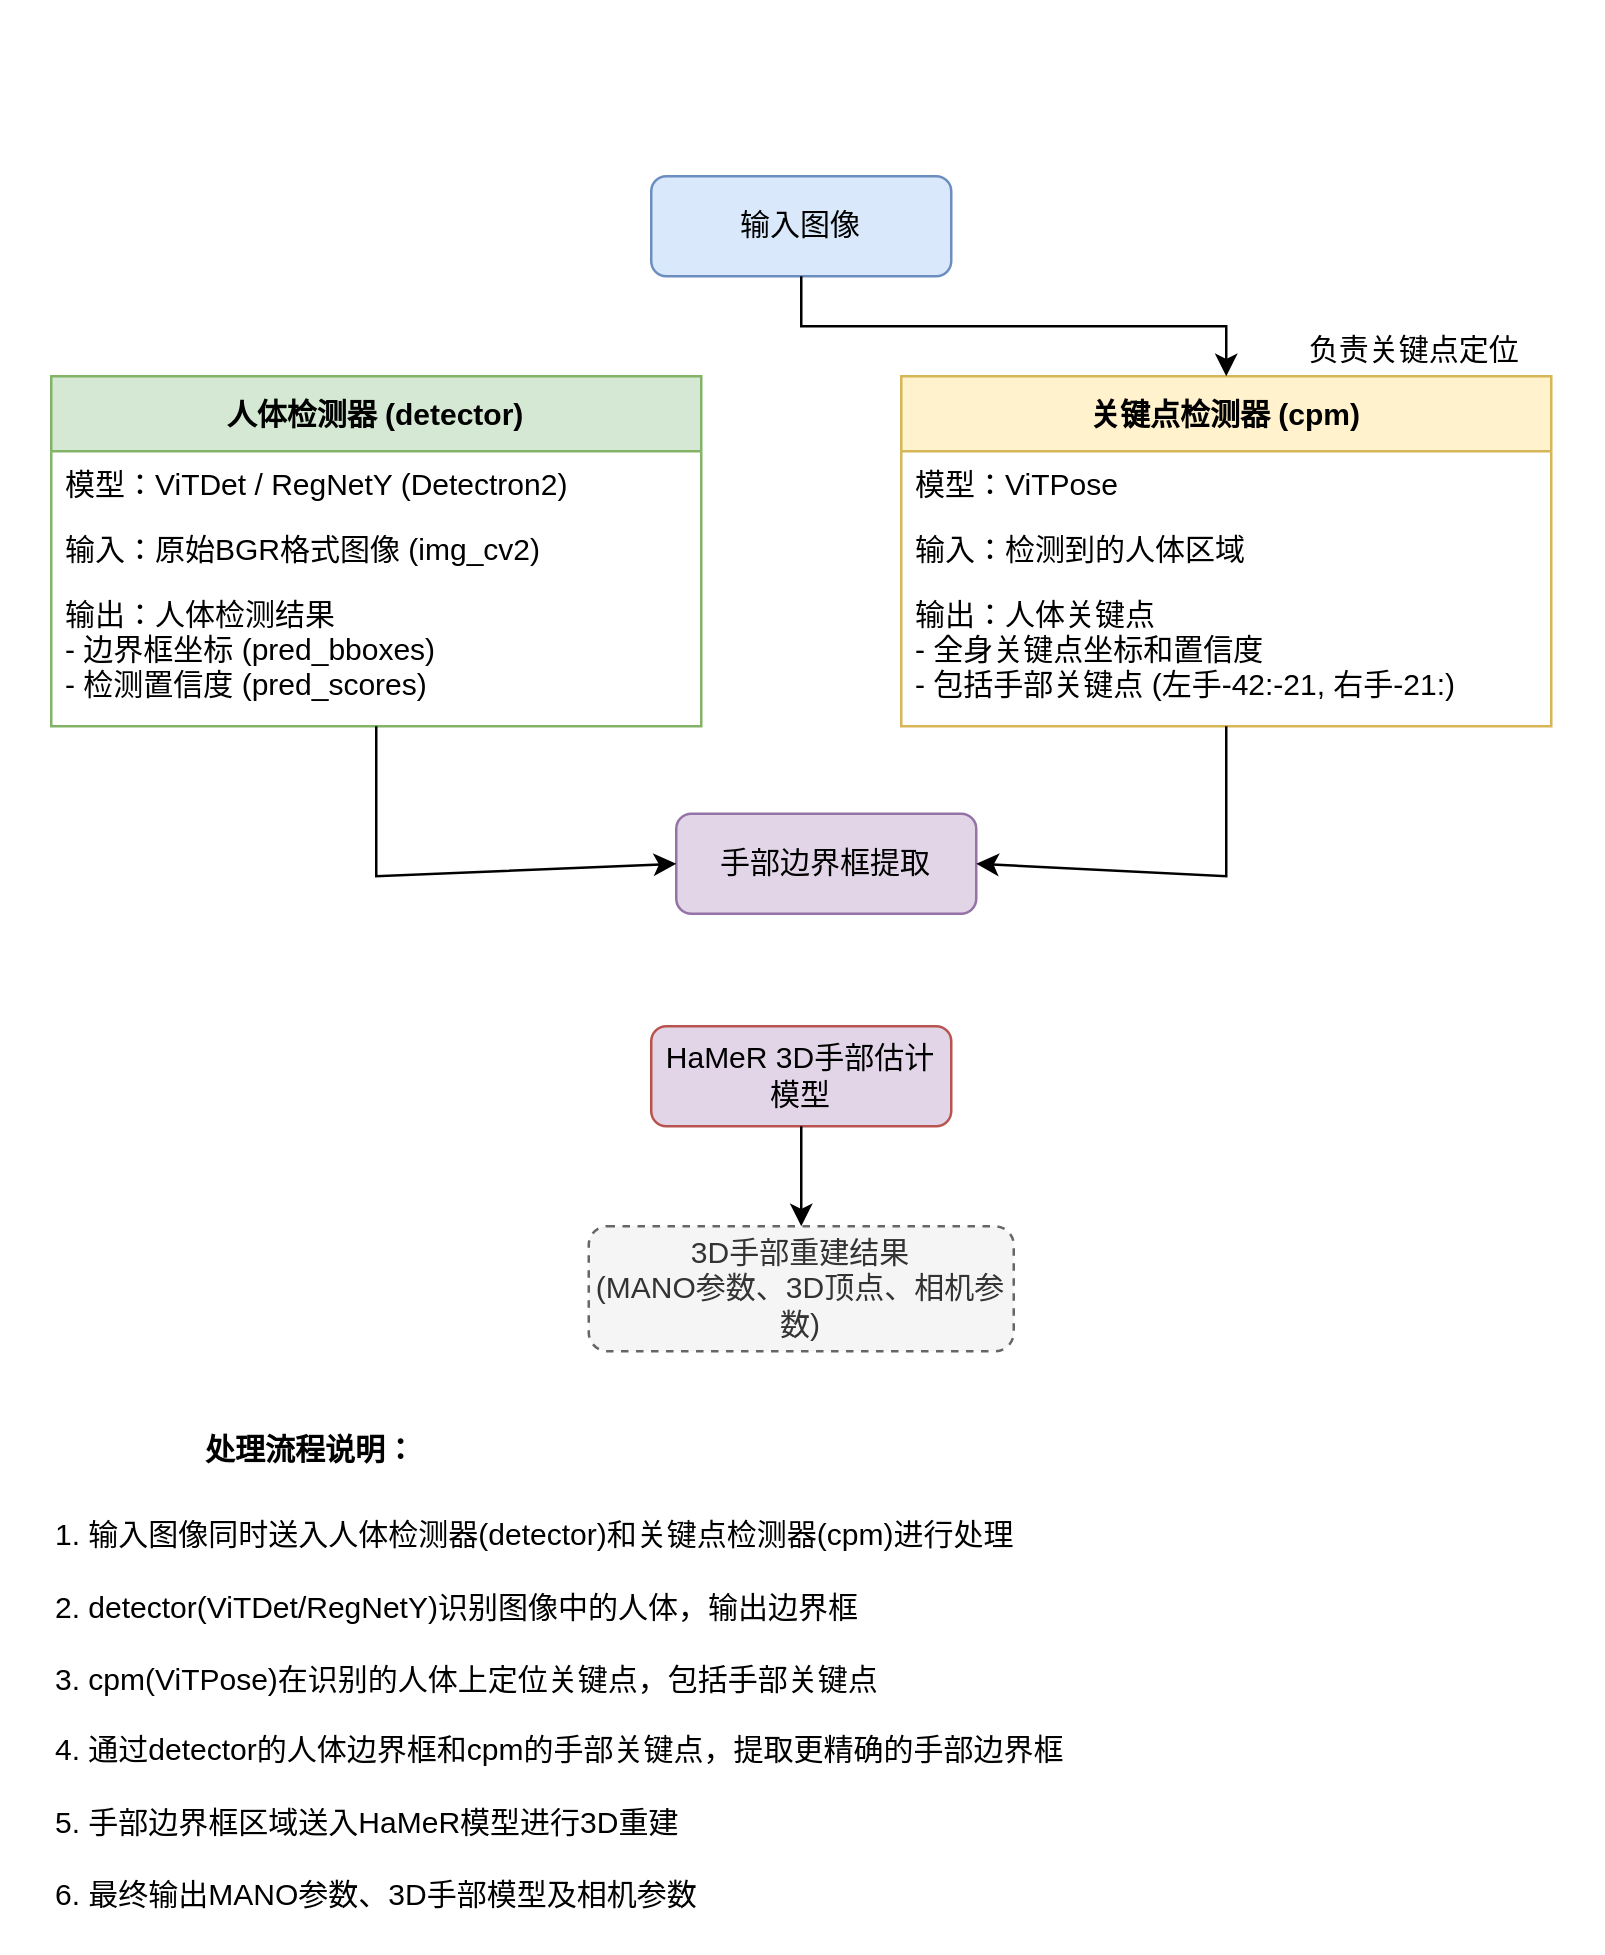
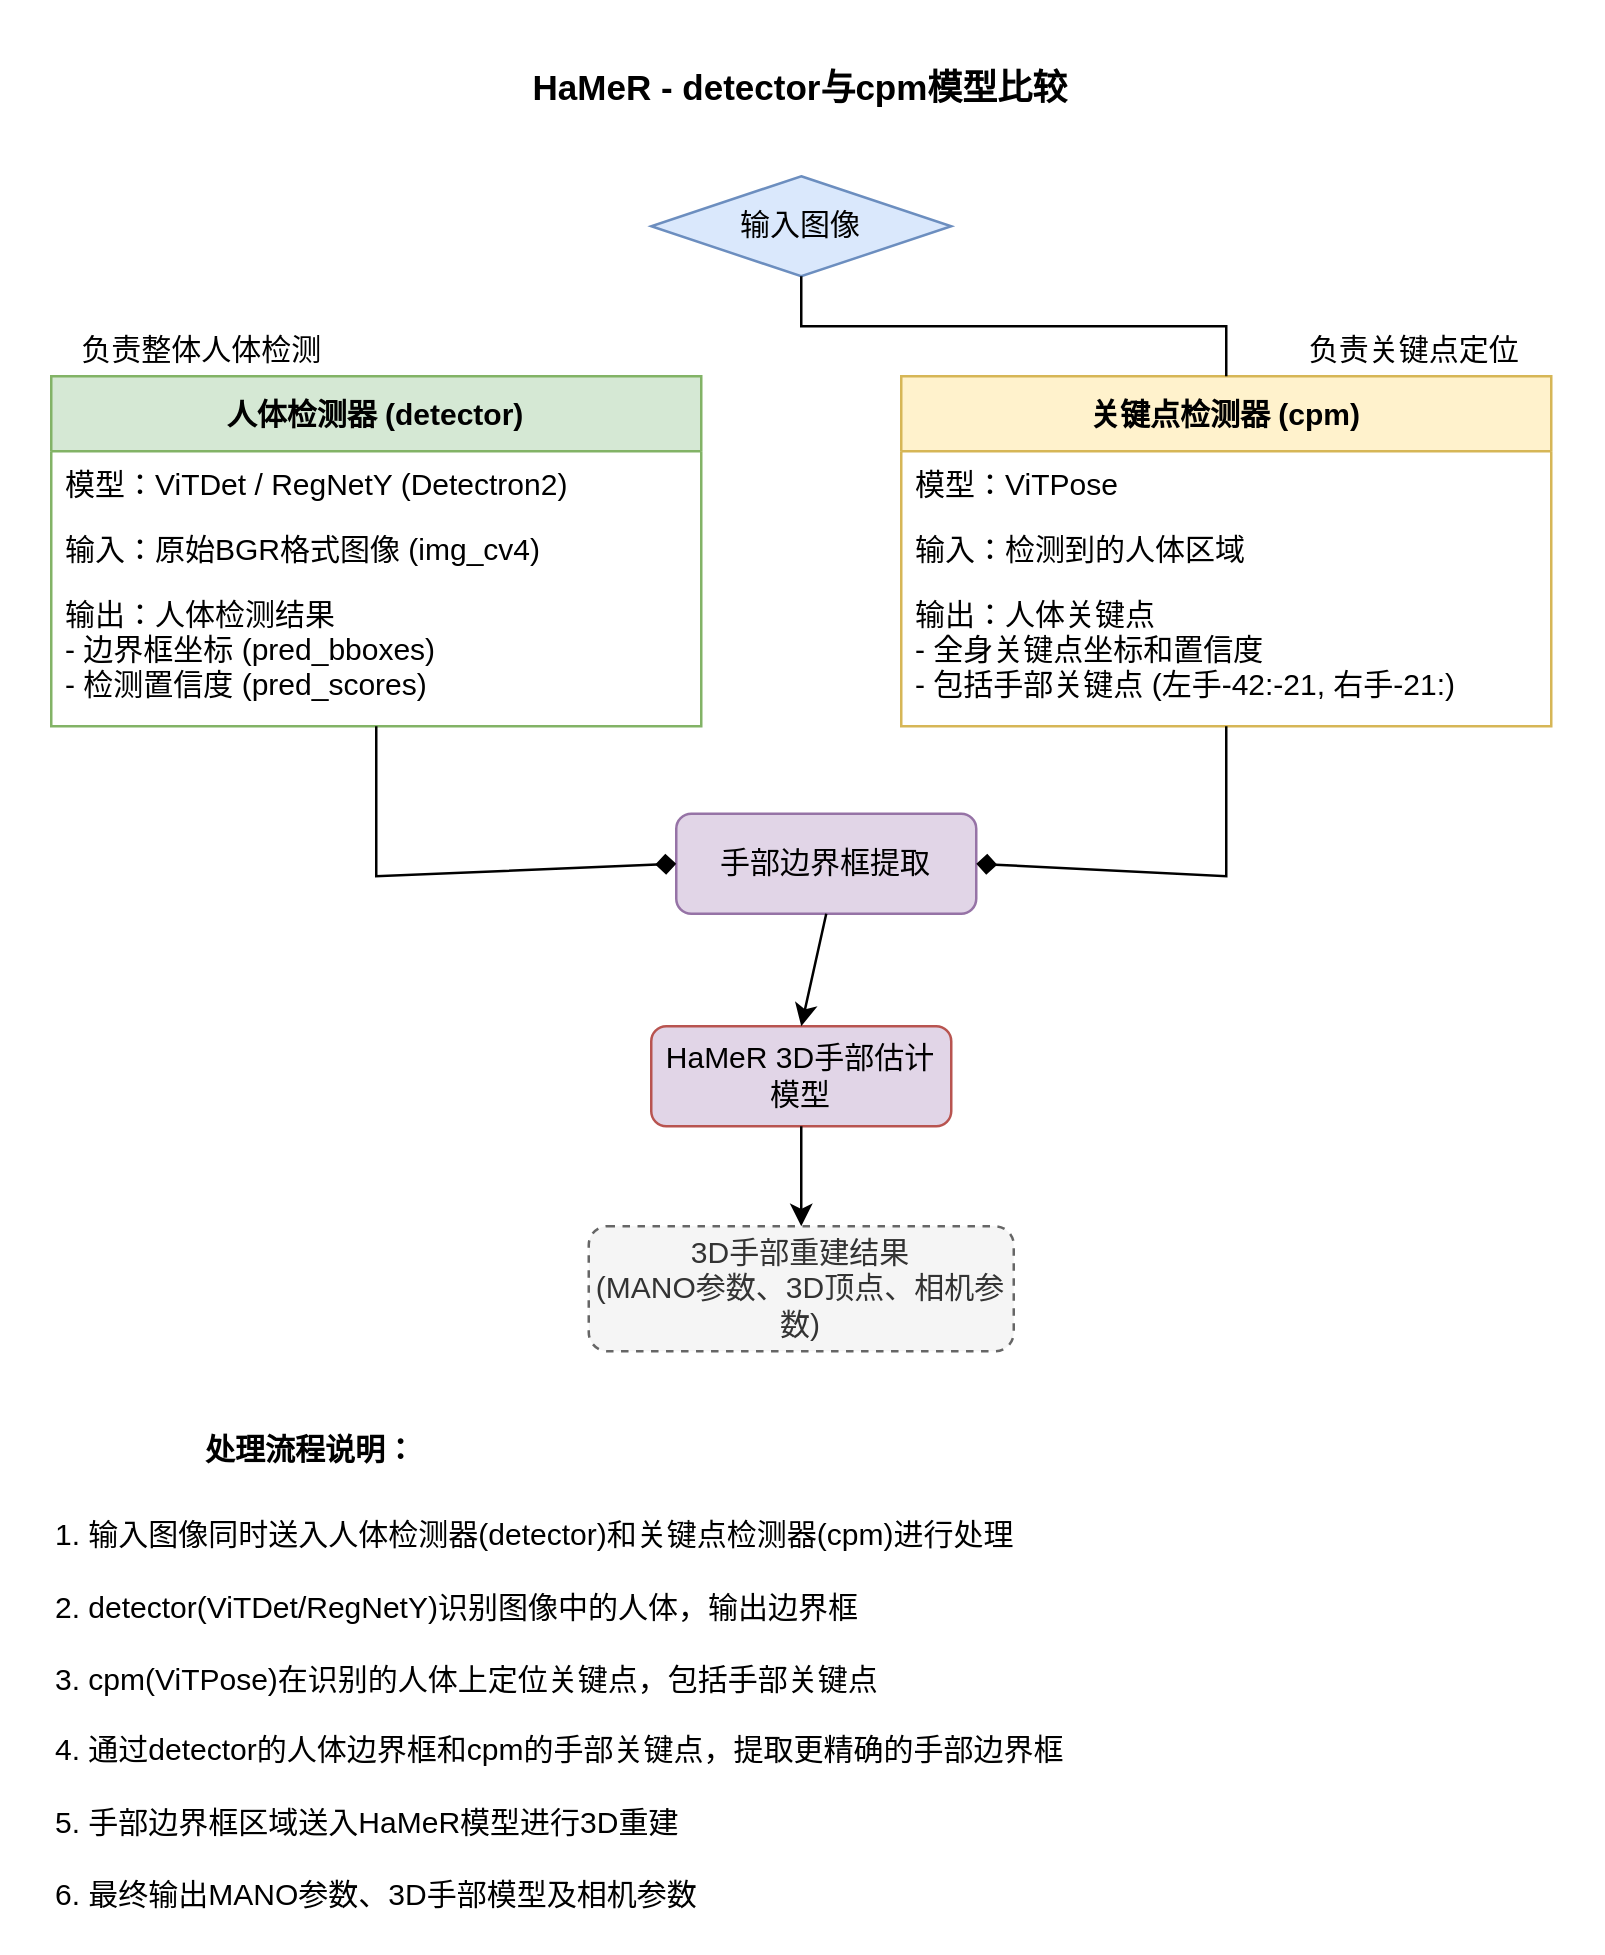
none -> (801, 89)
(801, 226) -> (801, 226)
none -> (201, 351)
(1226, 358) -> (1226, 366)
(301, 550) -> (301, 550)
(656, 865) -> (655, 865)
(995, 865) -> (996, 865)
none -> (816, 962)
